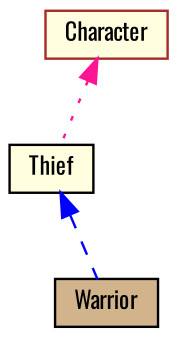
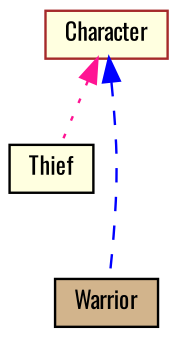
(84, 247) -> (116, 181)
